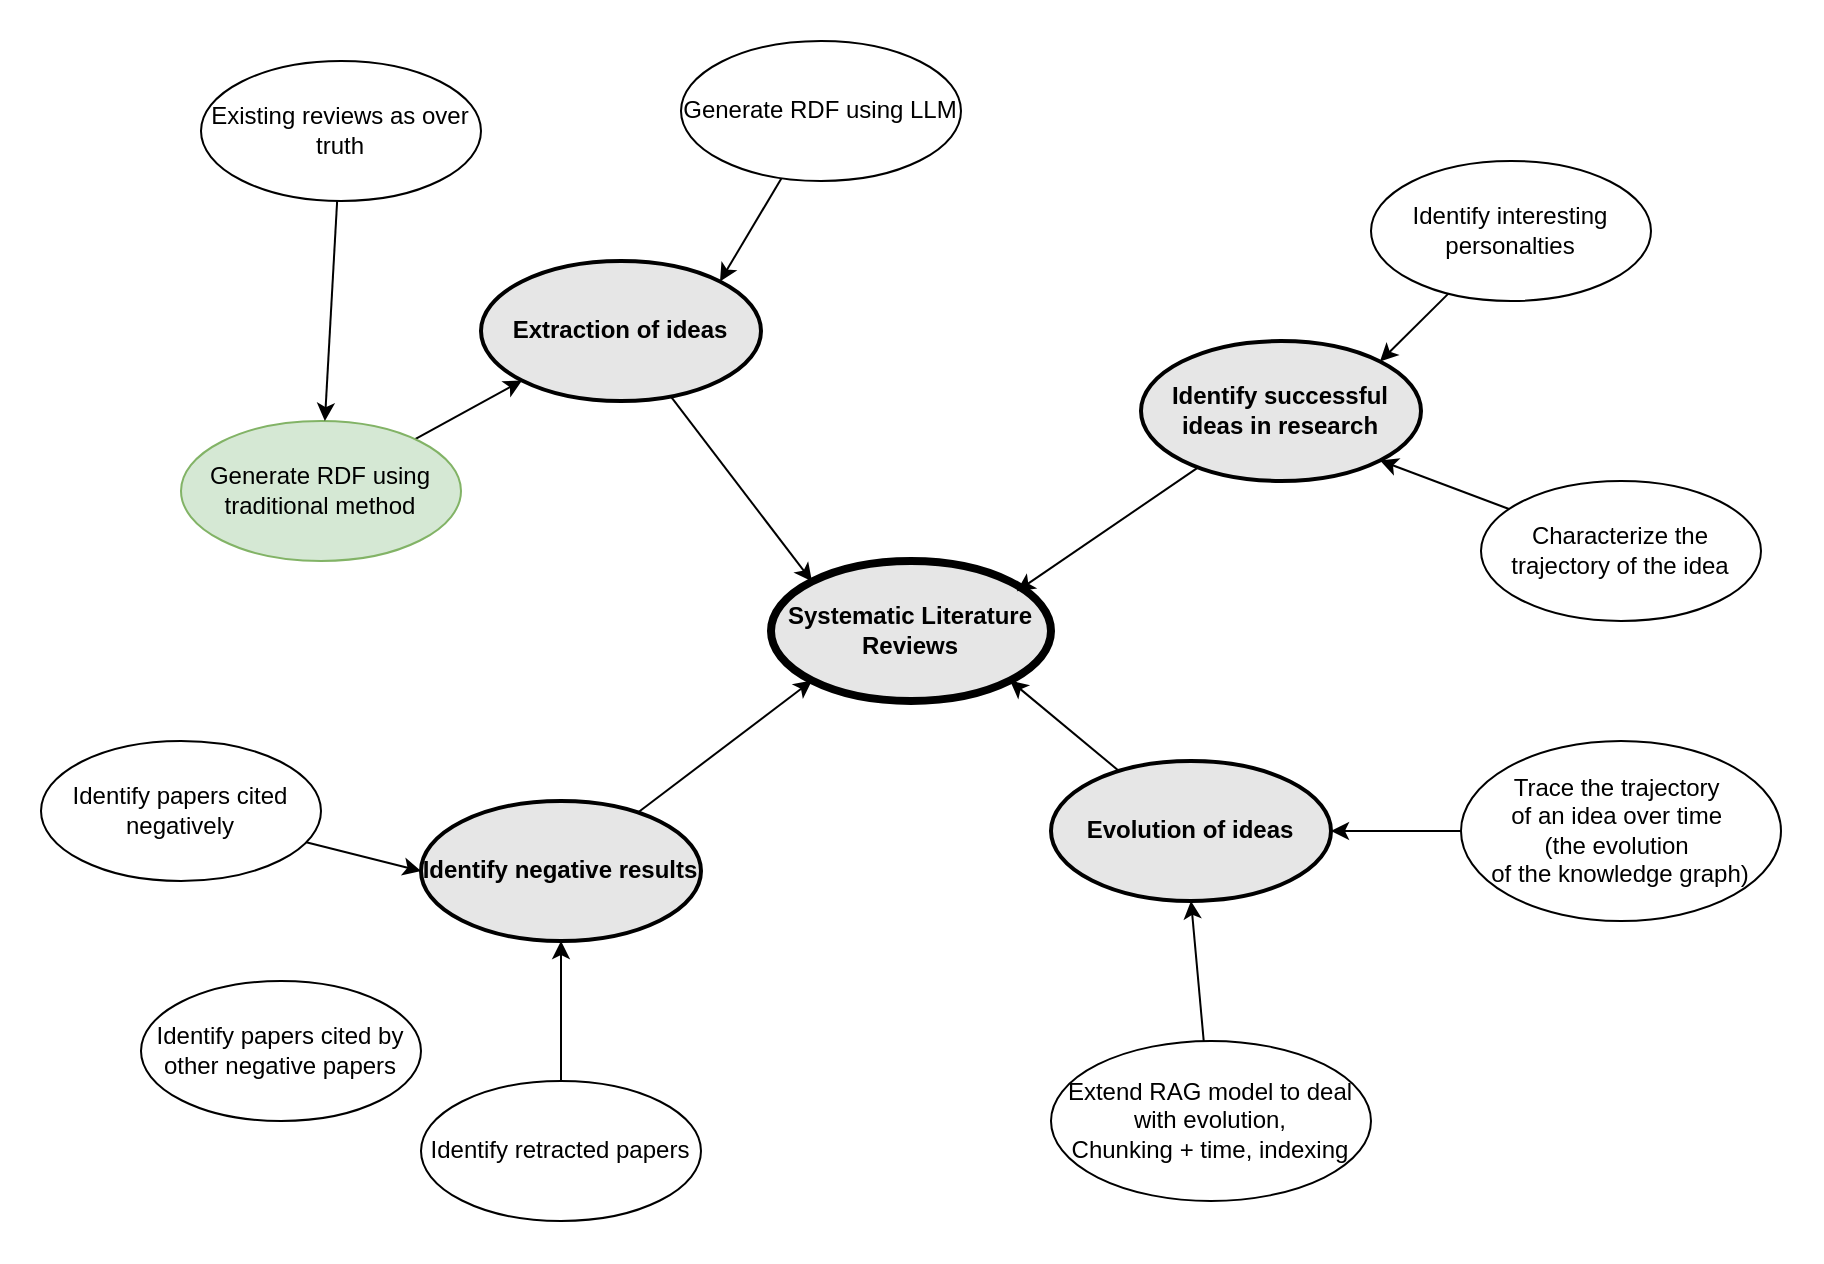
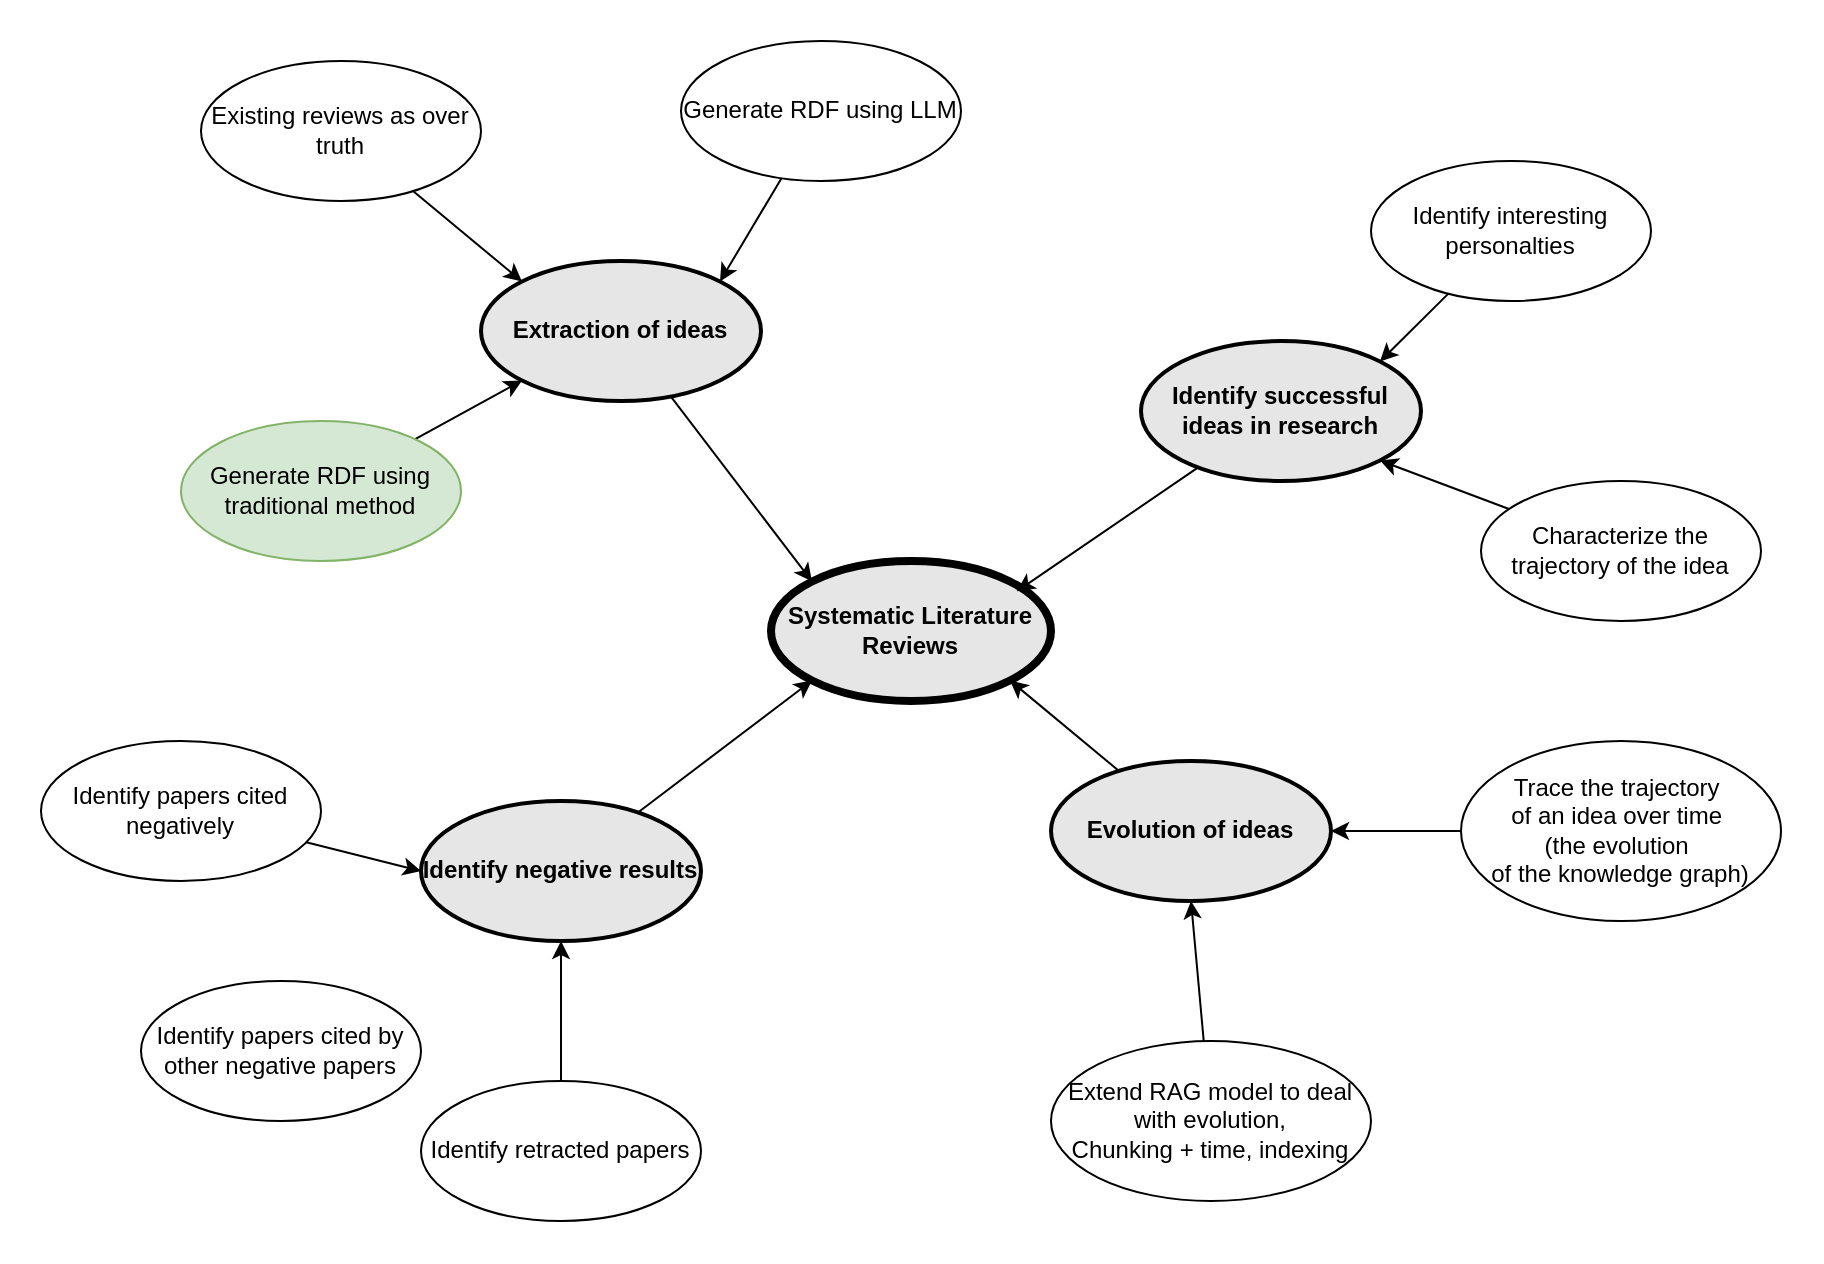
(331, 304) -> (463, 232)
